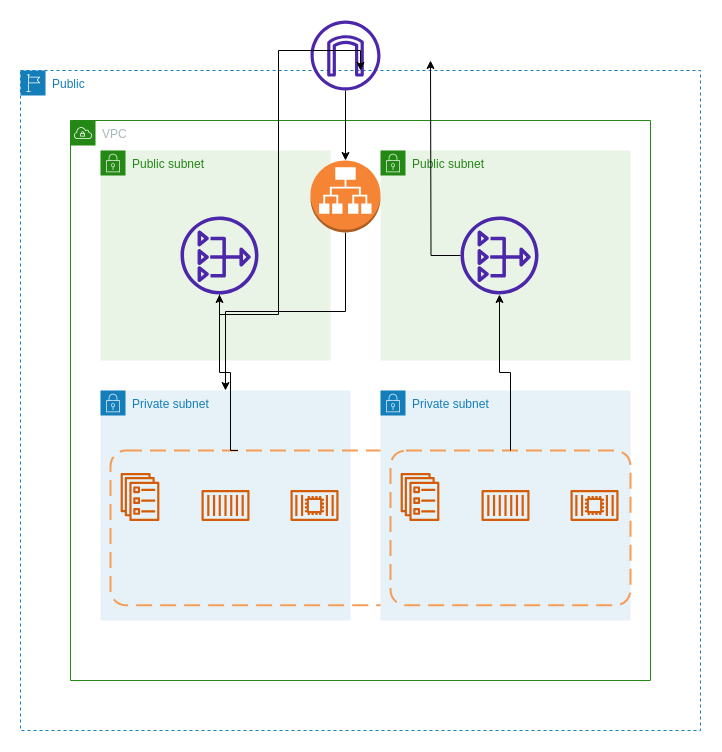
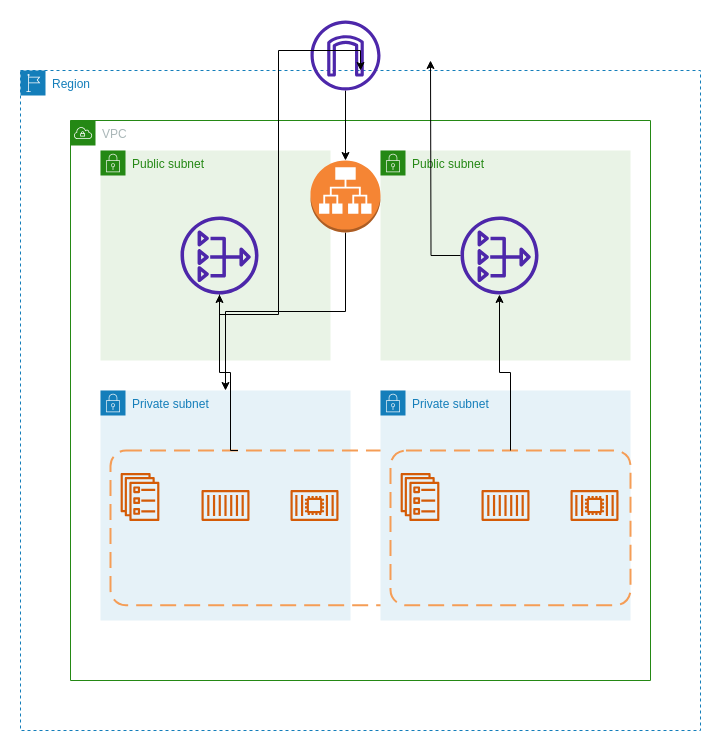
(70, 85) -> (71, 85)
